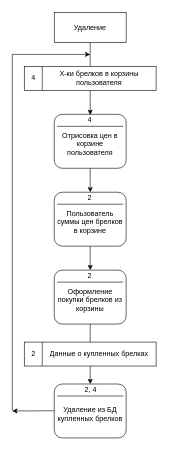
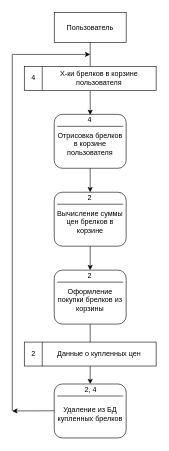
(90, 27) -> (90, 27)
(99, 78) -> (99, 78)
(90, 144) -> (90, 144)
(90, 222) -> (90, 222)
(99, 354) -> (99, 354)
